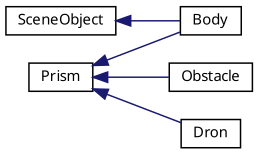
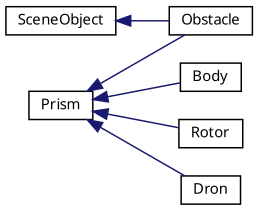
(155, 21) -> (150, 21)
none -> (211, 134)
